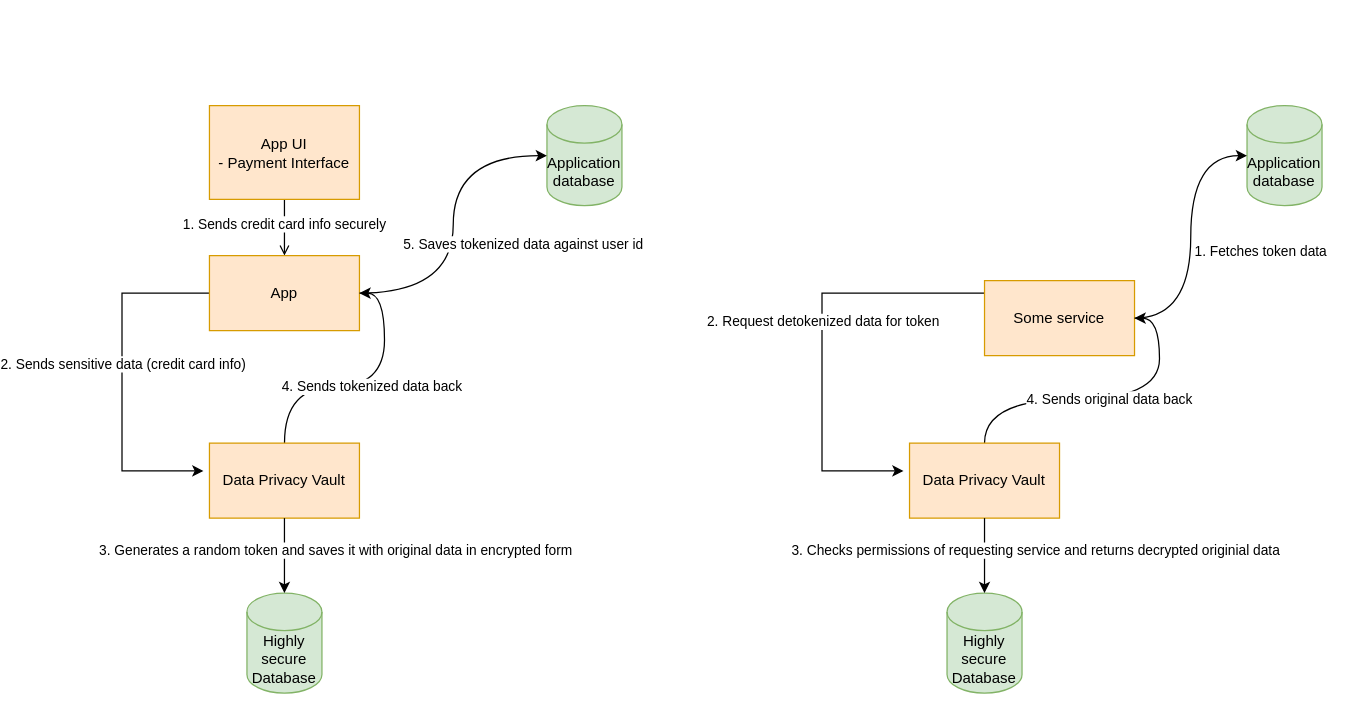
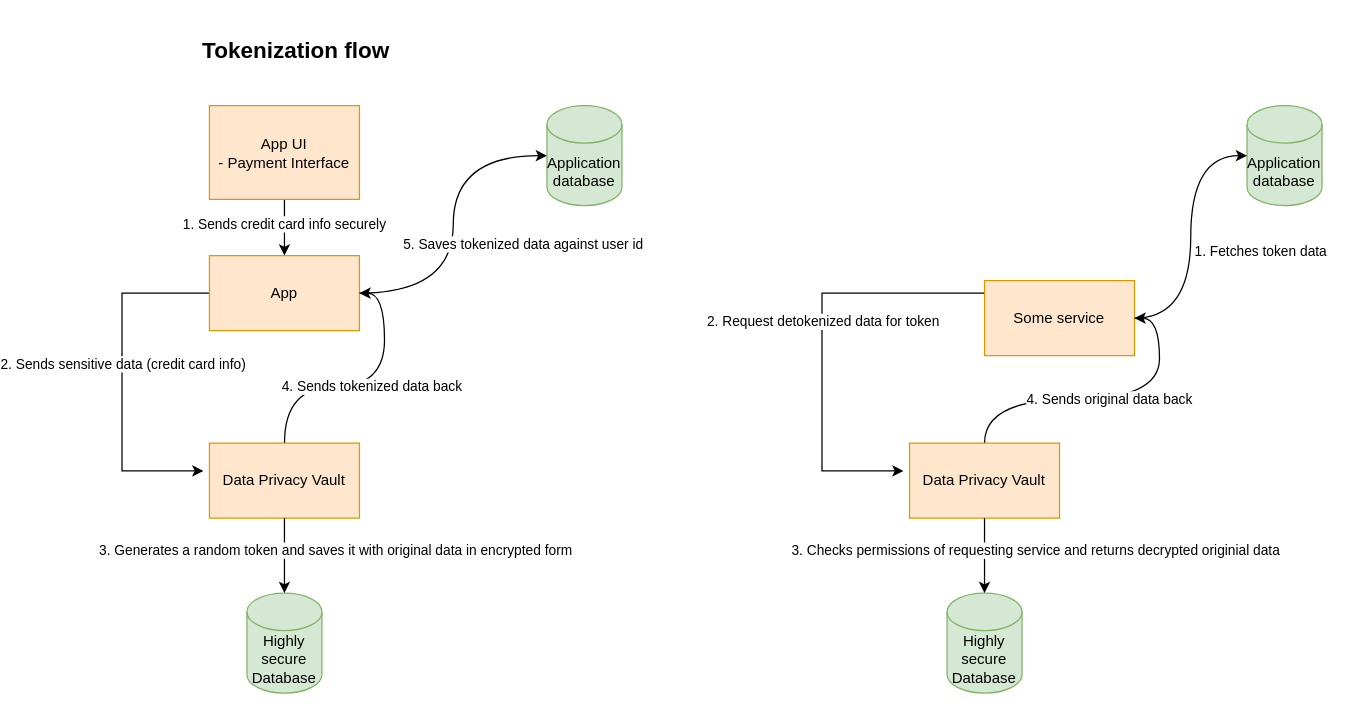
none -> (296, 51)
(284, 248) -> (284, 246)
